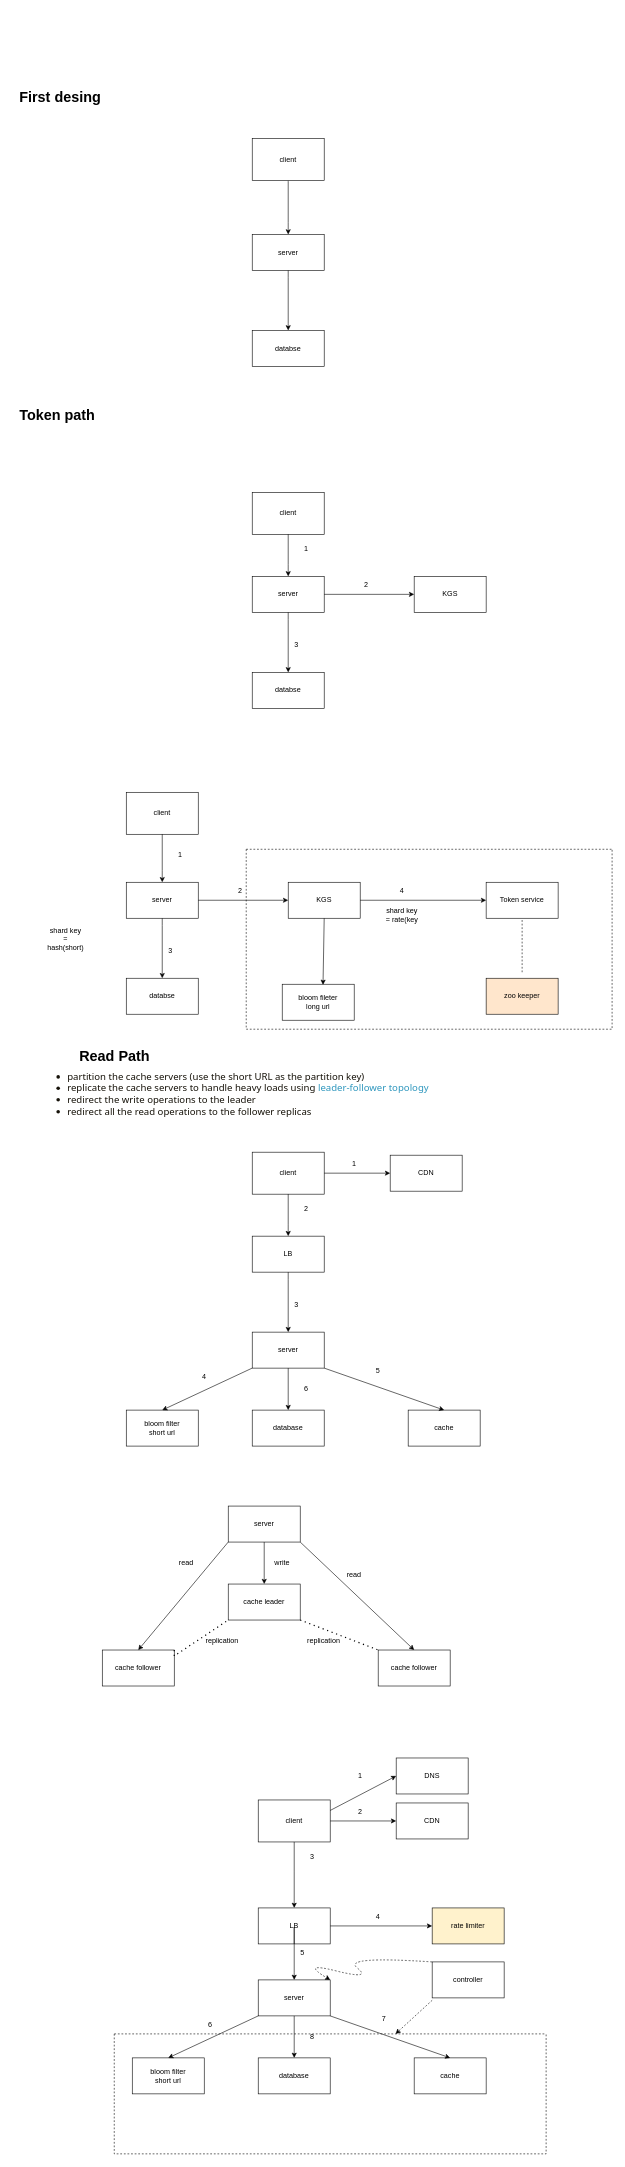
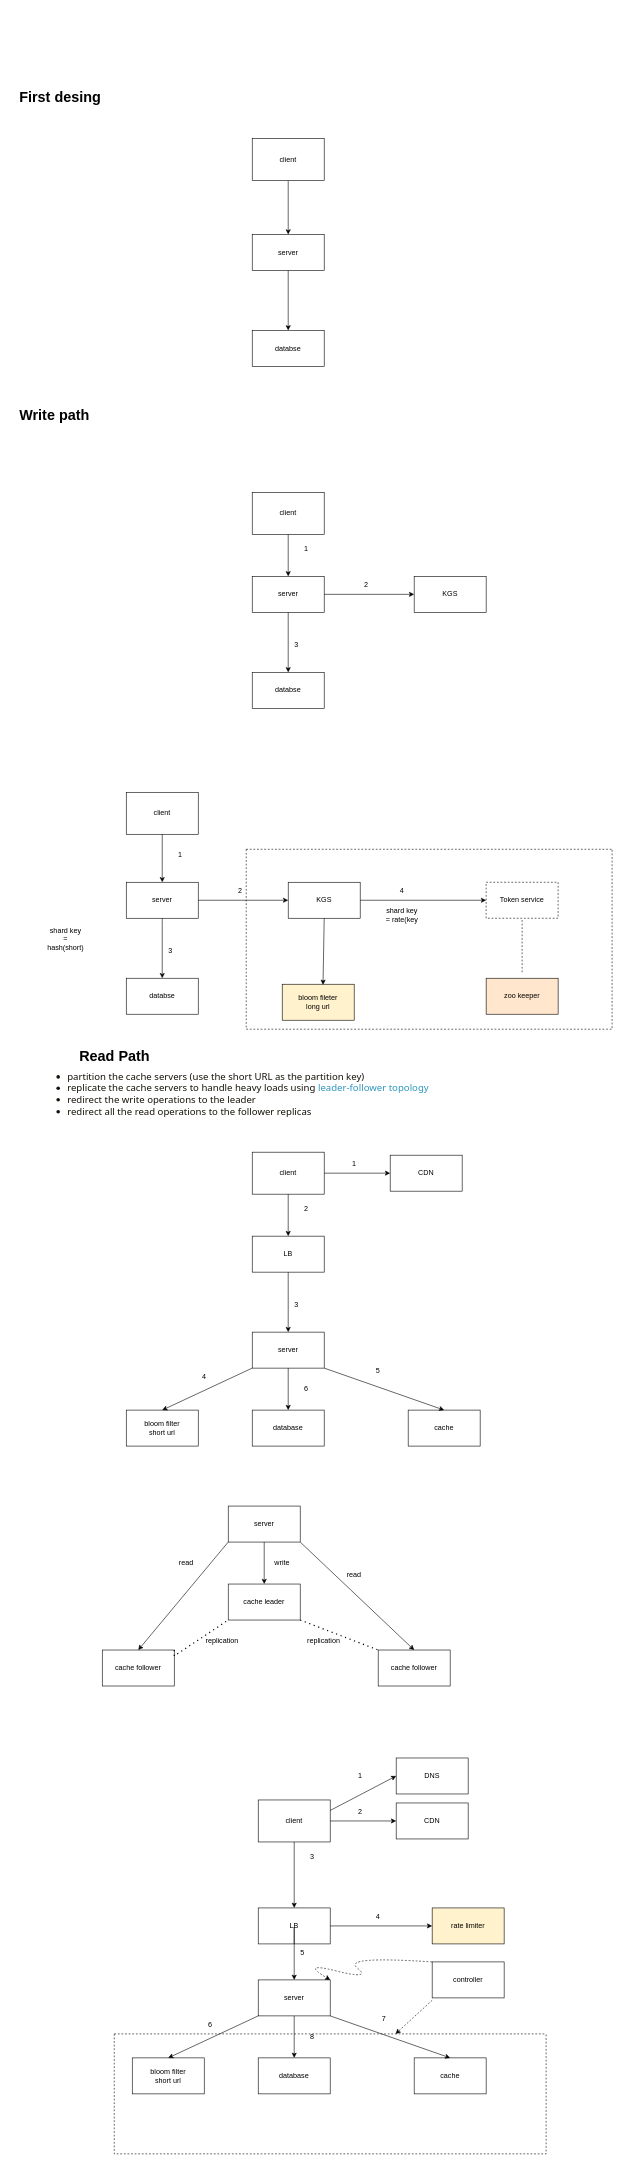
(39, 411) -> (38, 411)
(522, 900) -> (522, 900)
(318, 1002) -> (318, 1002)
